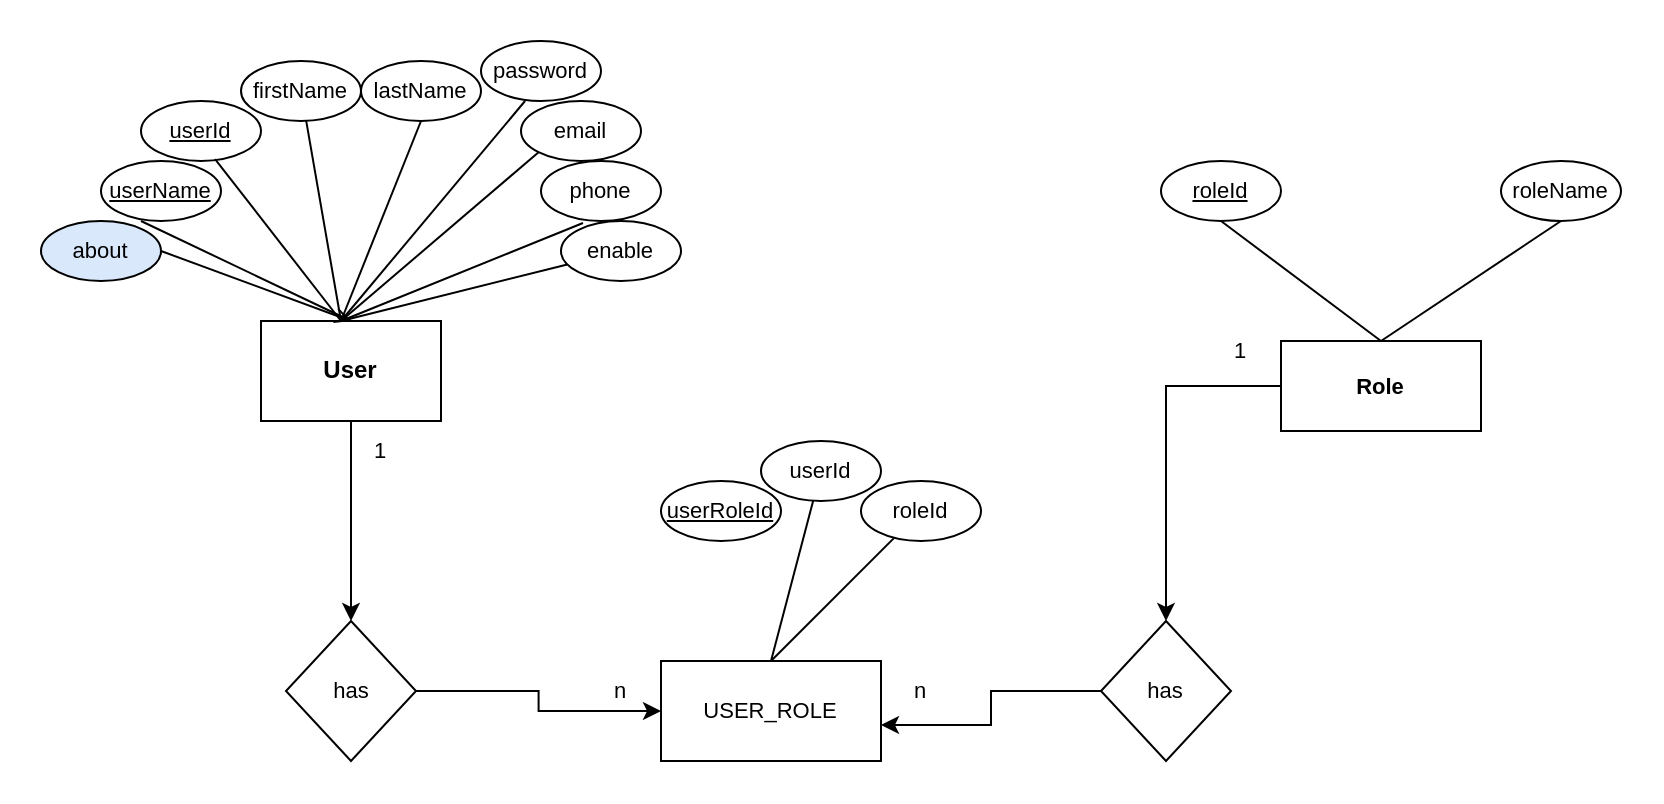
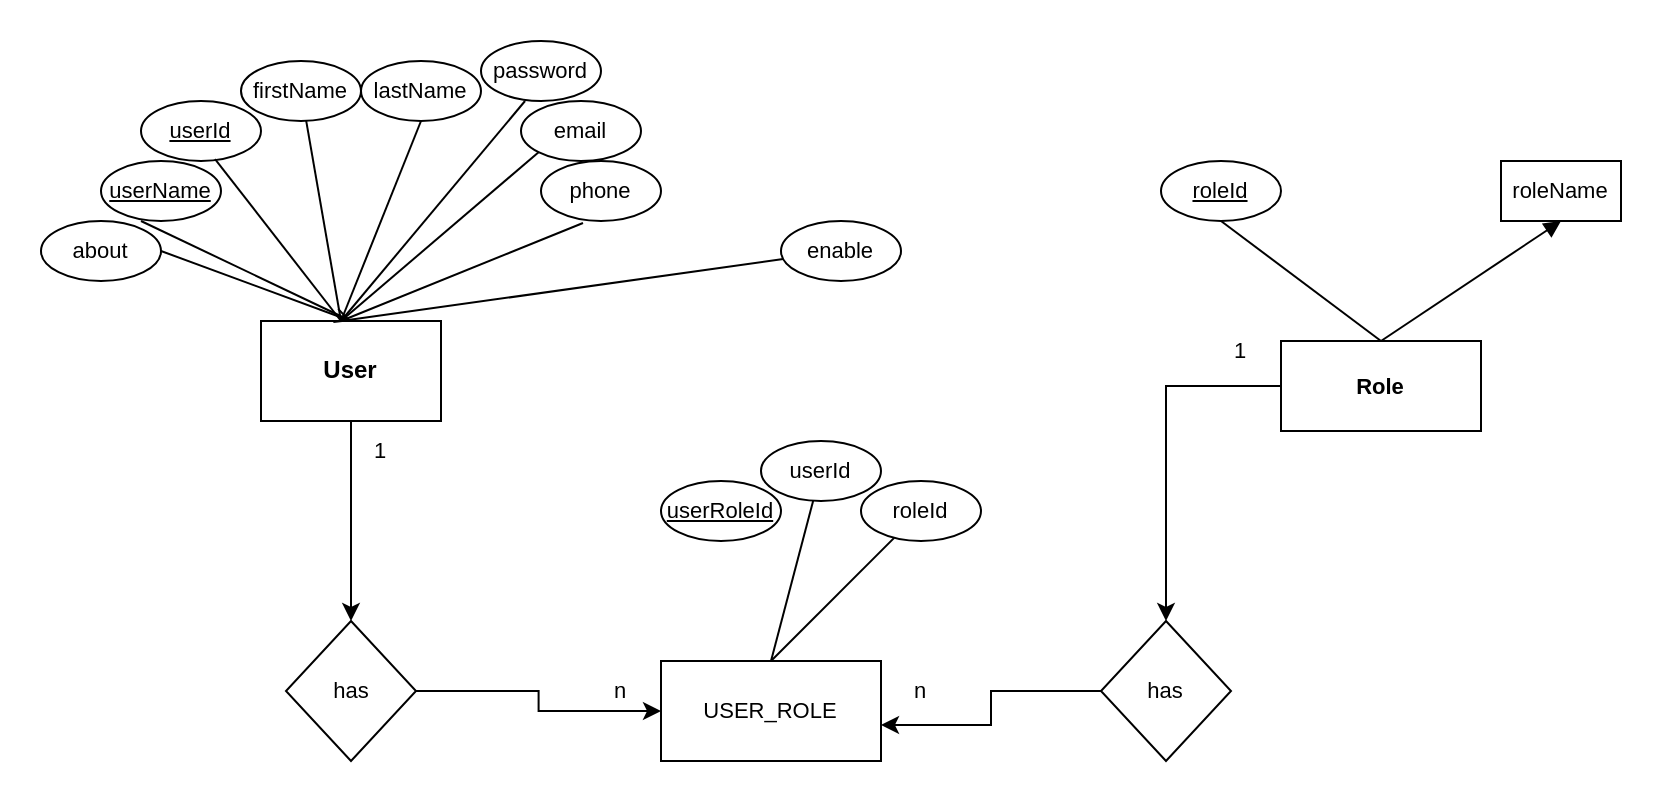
(1561, 191) -> (1561, 191)
(1553, 227) -> (1546, 231)
(101, 251) -> (101, 251)
(621, 251) -> (841, 251)
